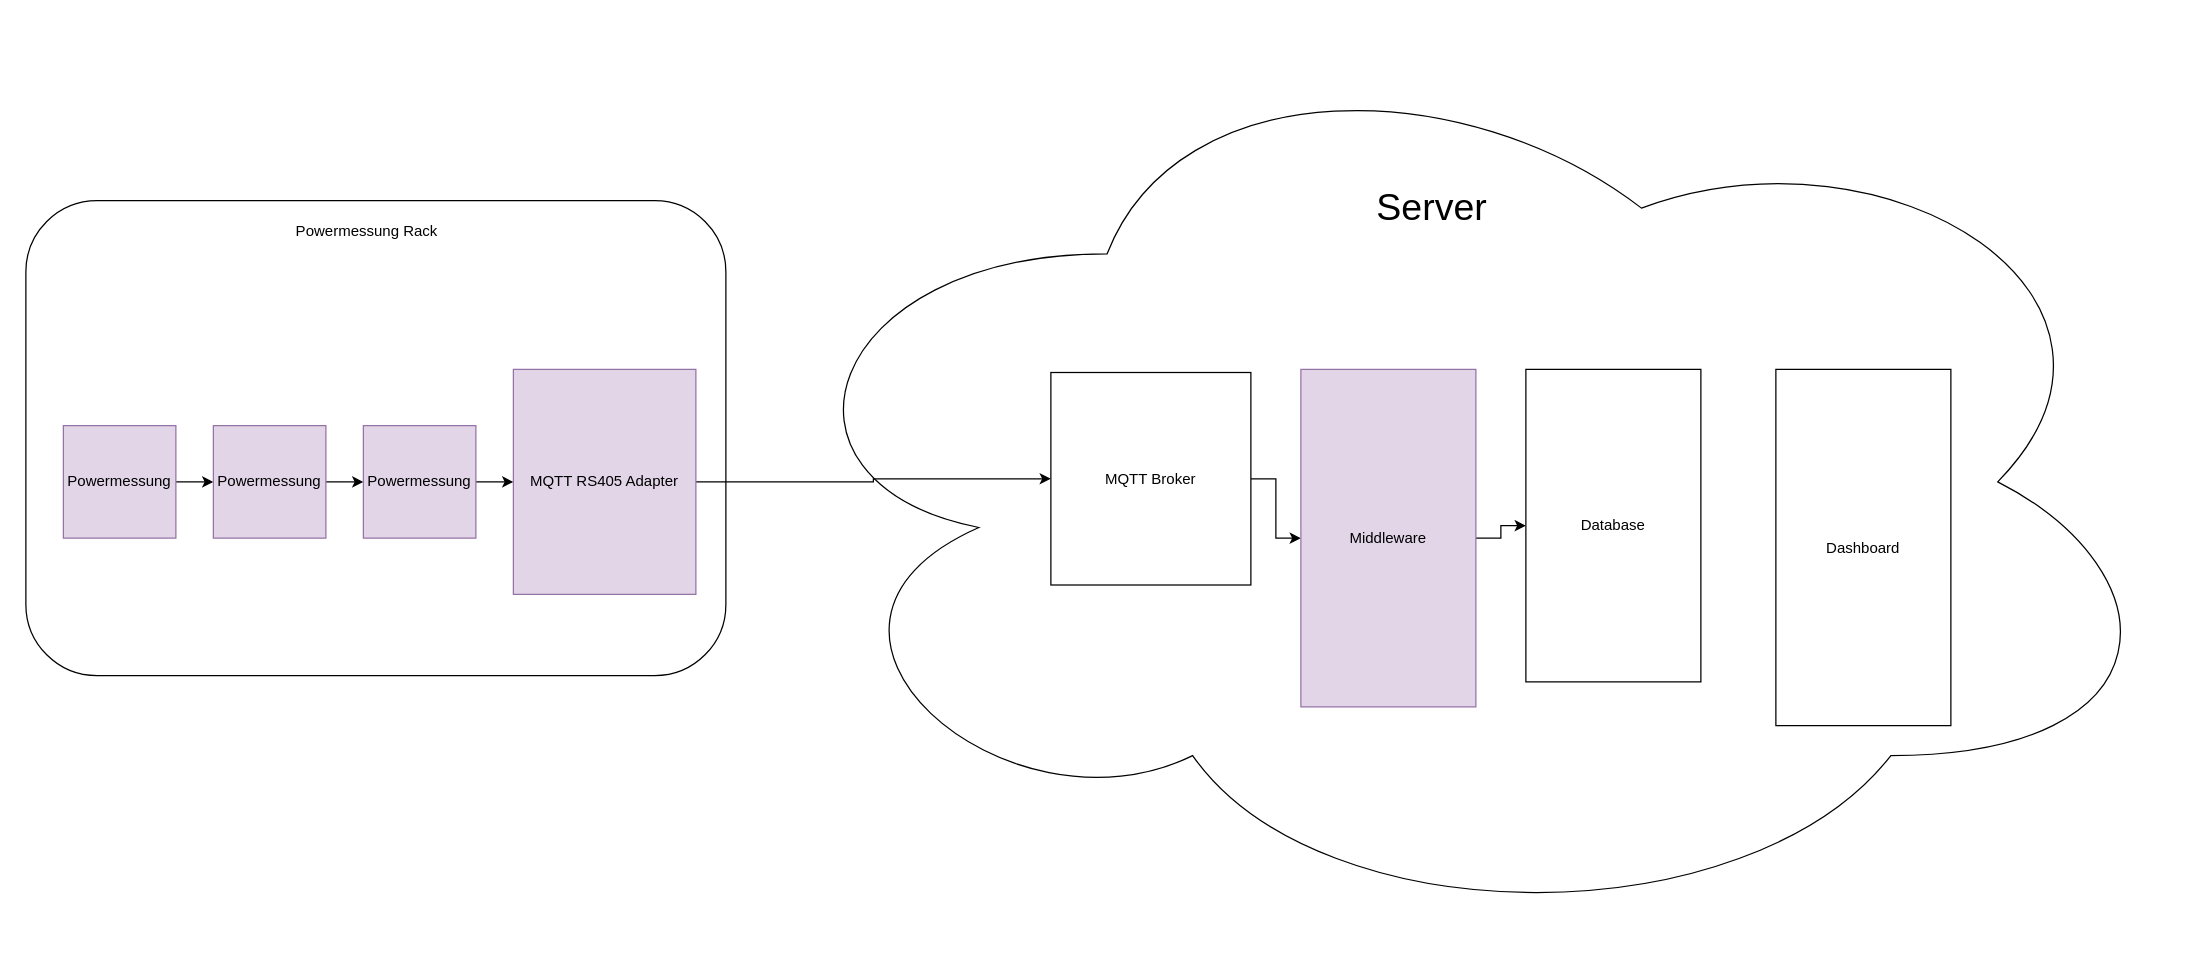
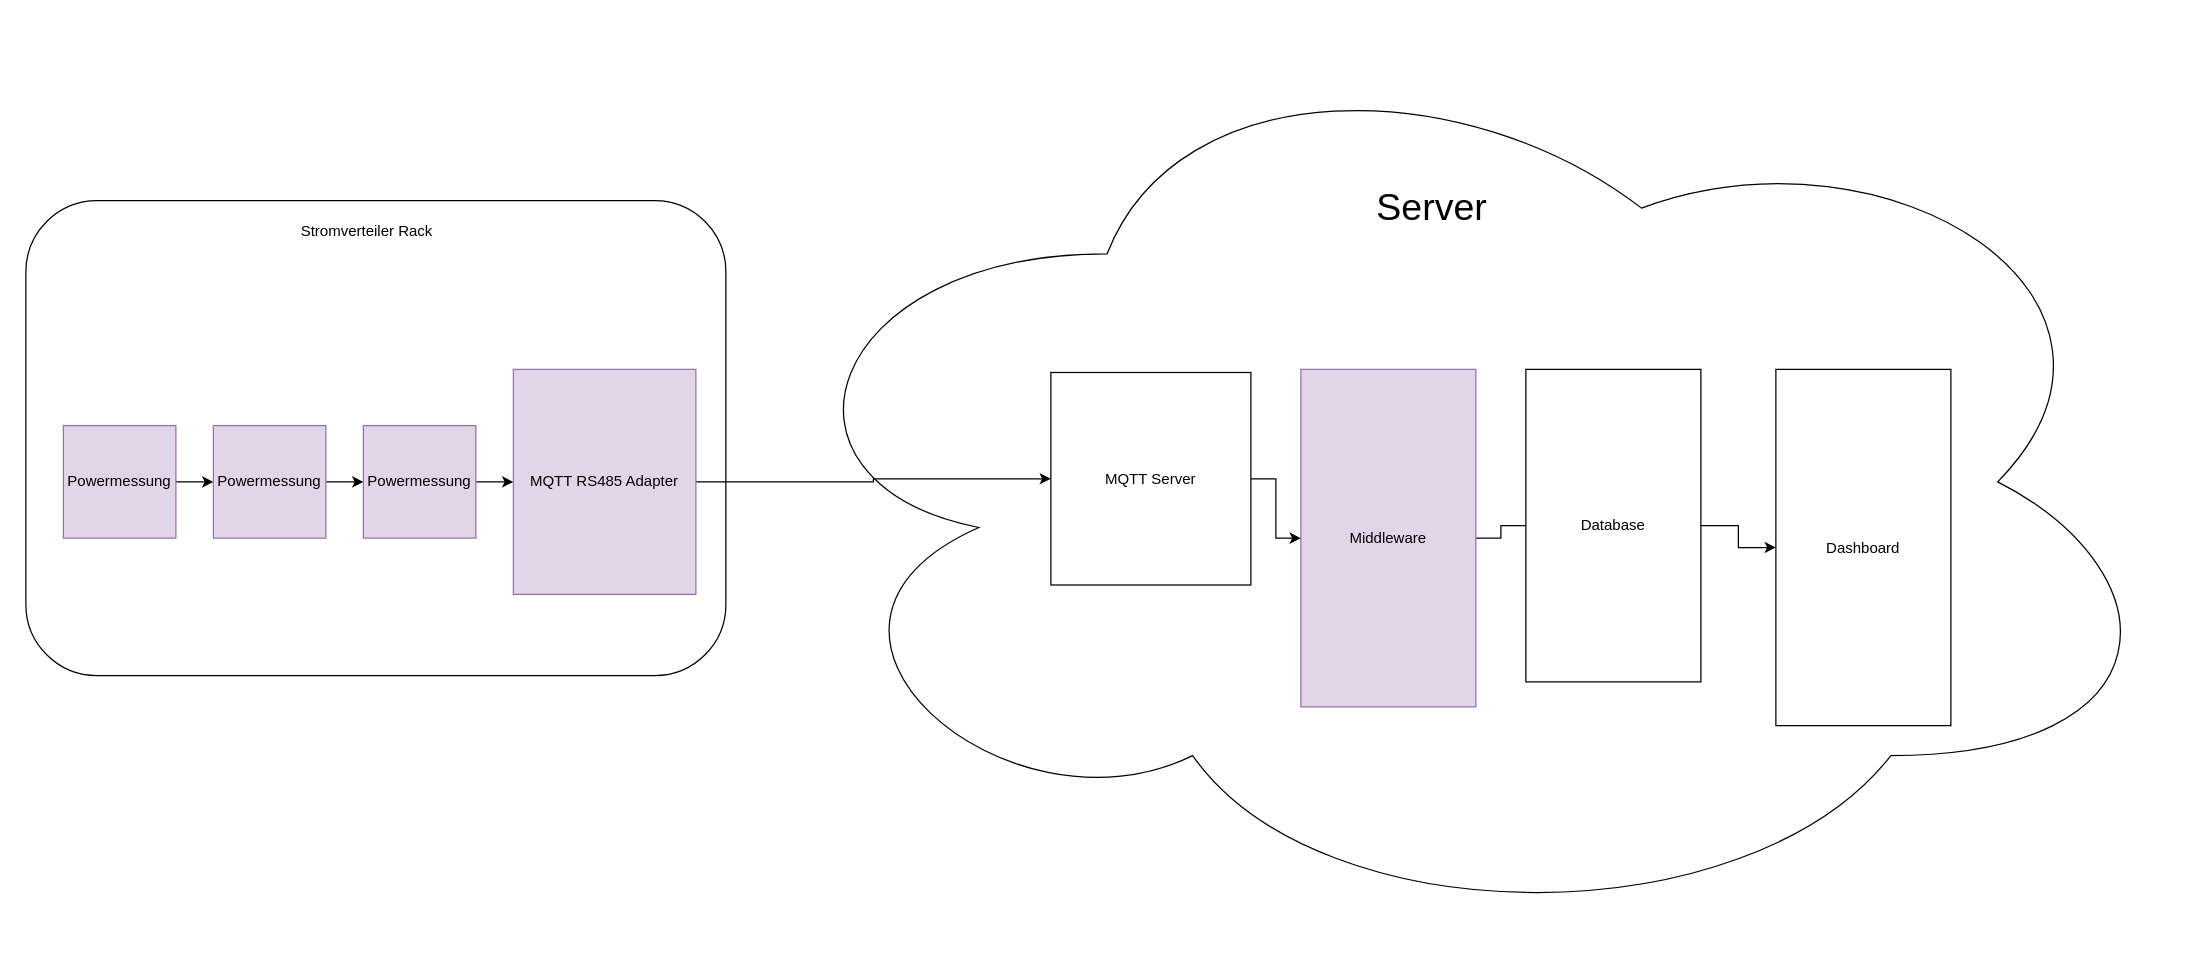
(367, 232) -> (367, 232)
(1151, 479) -> (1151, 479)
(604, 482) -> (604, 482)
(1516, 526) -> (1519, 526)
none -> (1738, 532)
